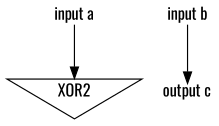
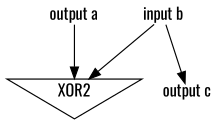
(74, 16) -> (74, 16)
none -> (126, 48)
